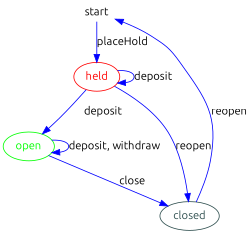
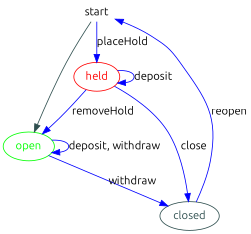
none -> (62, 72)
(103, 112) -> (103, 112)
(194, 146) -> (194, 146)
(132, 181) -> (132, 181)
